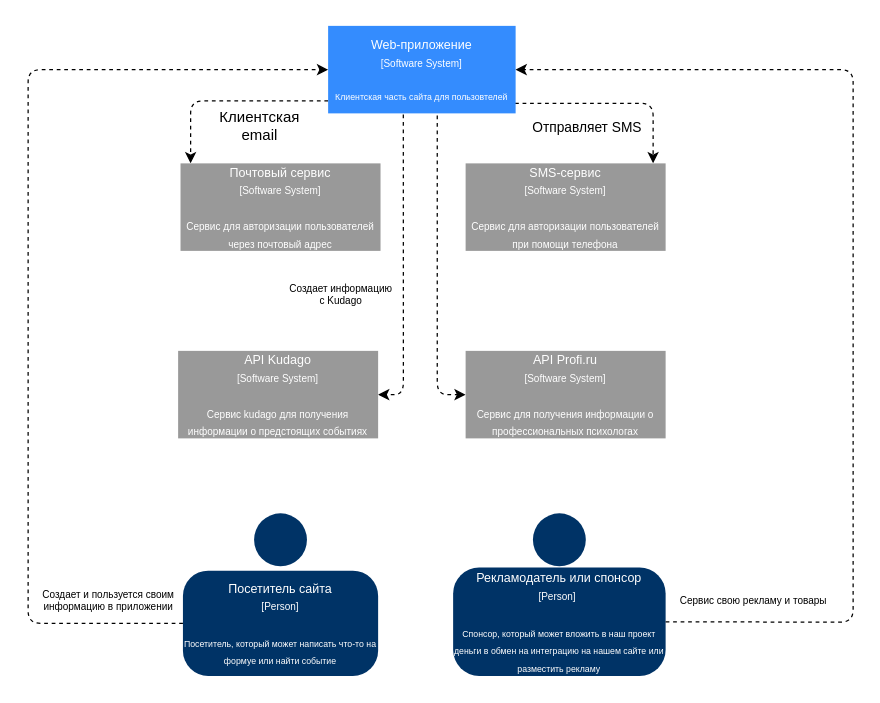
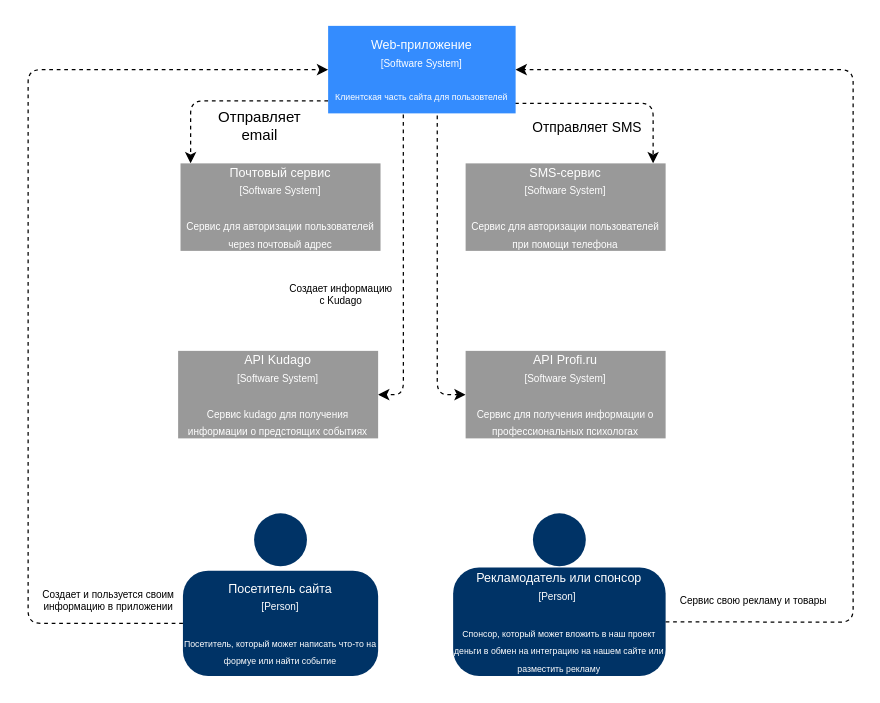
(260, 126) -> (260, 126)
